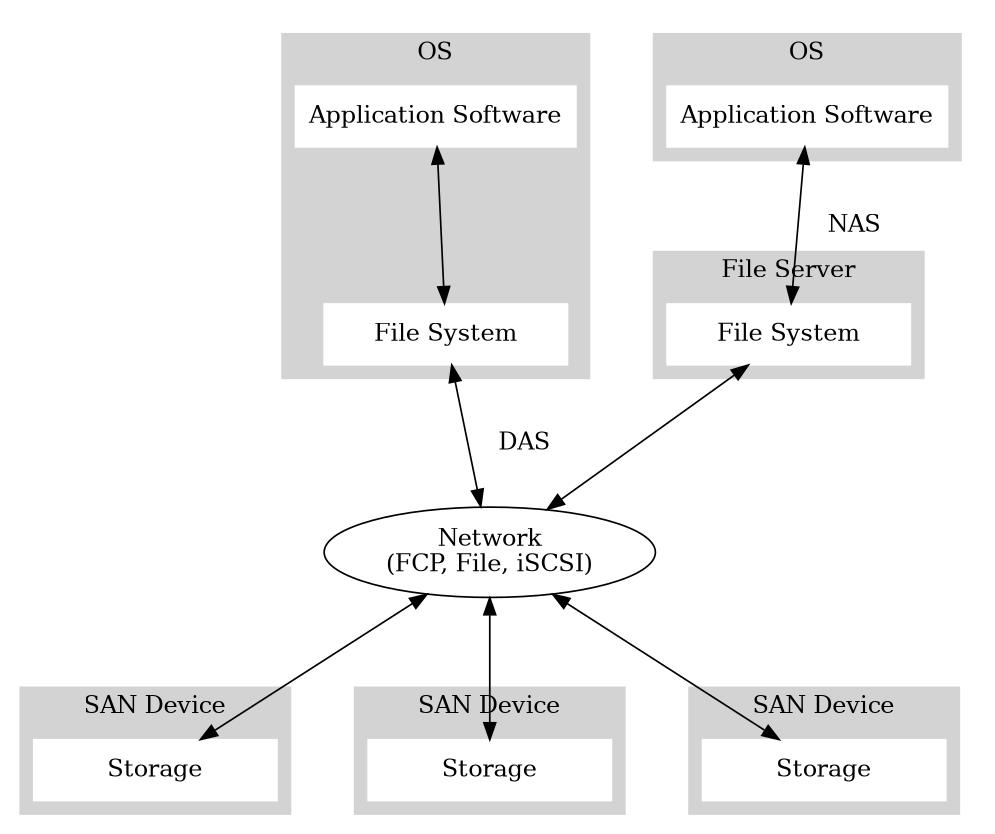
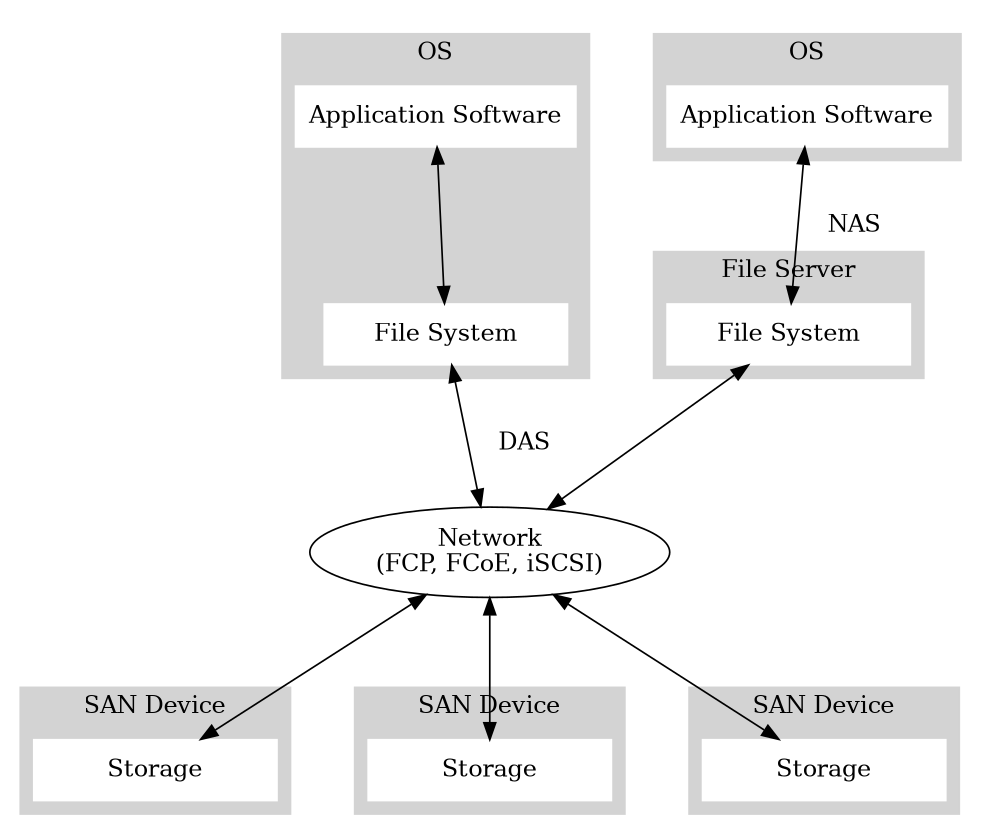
(490, 552) -> (490, 552)
